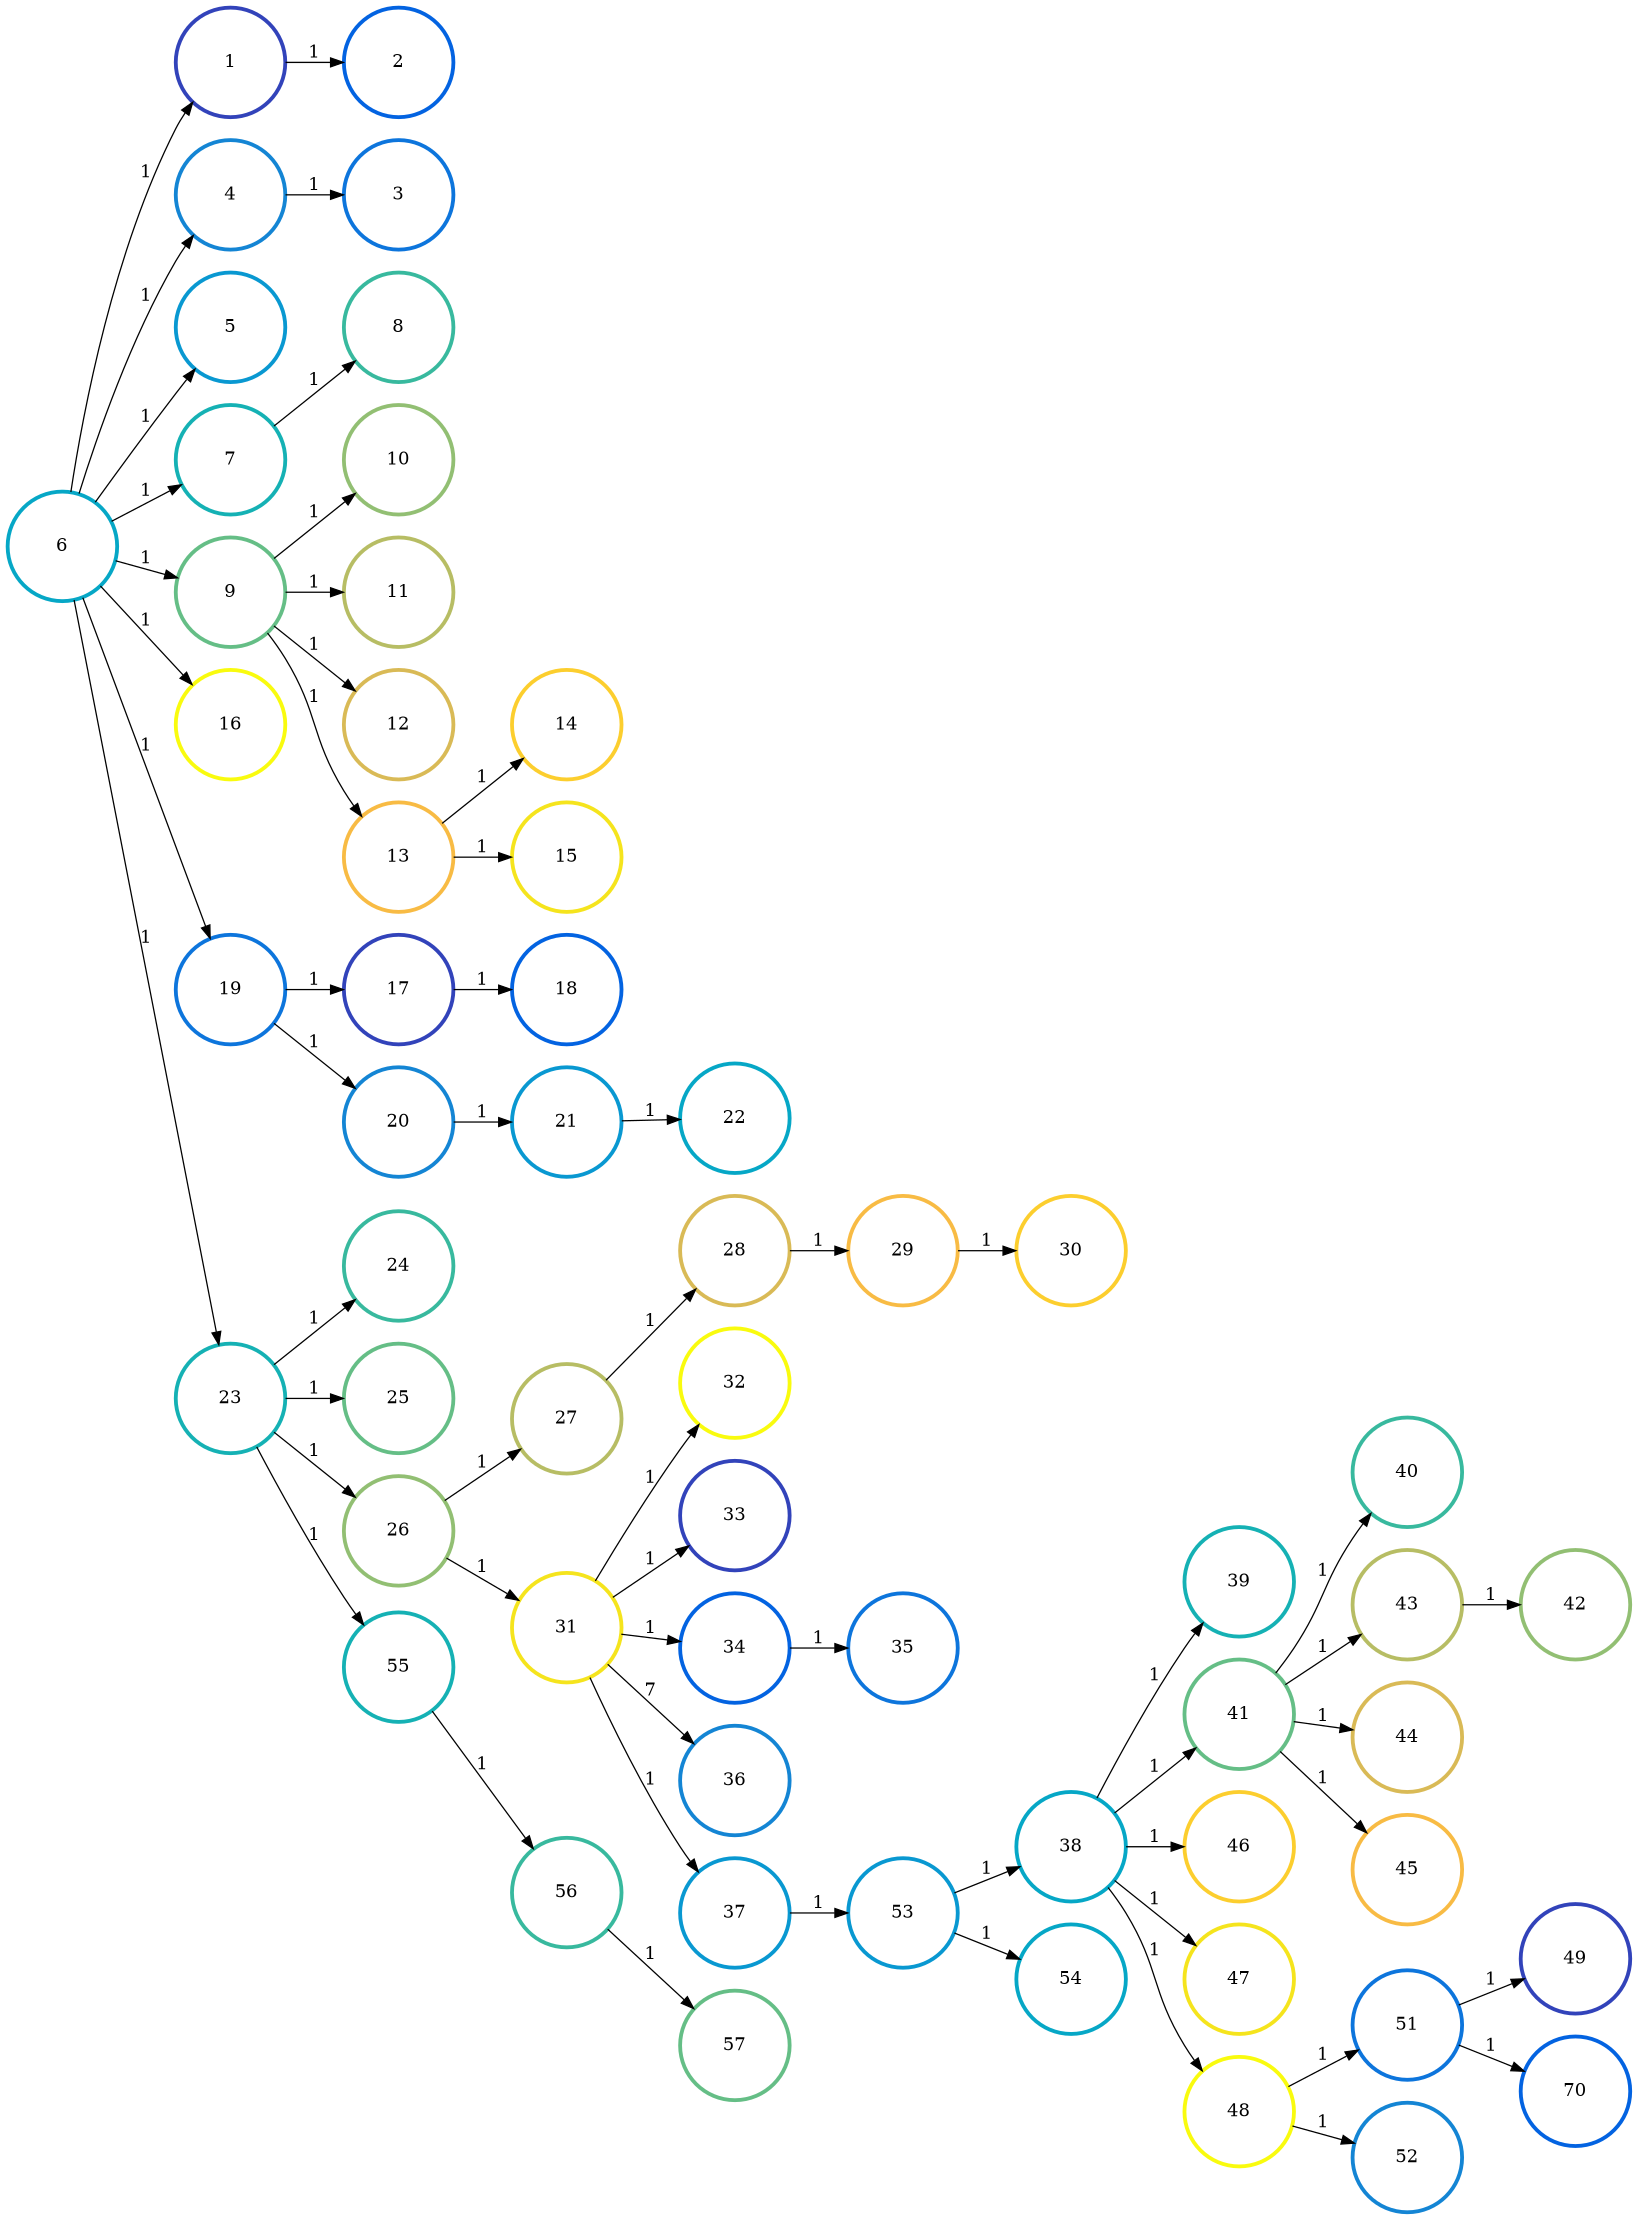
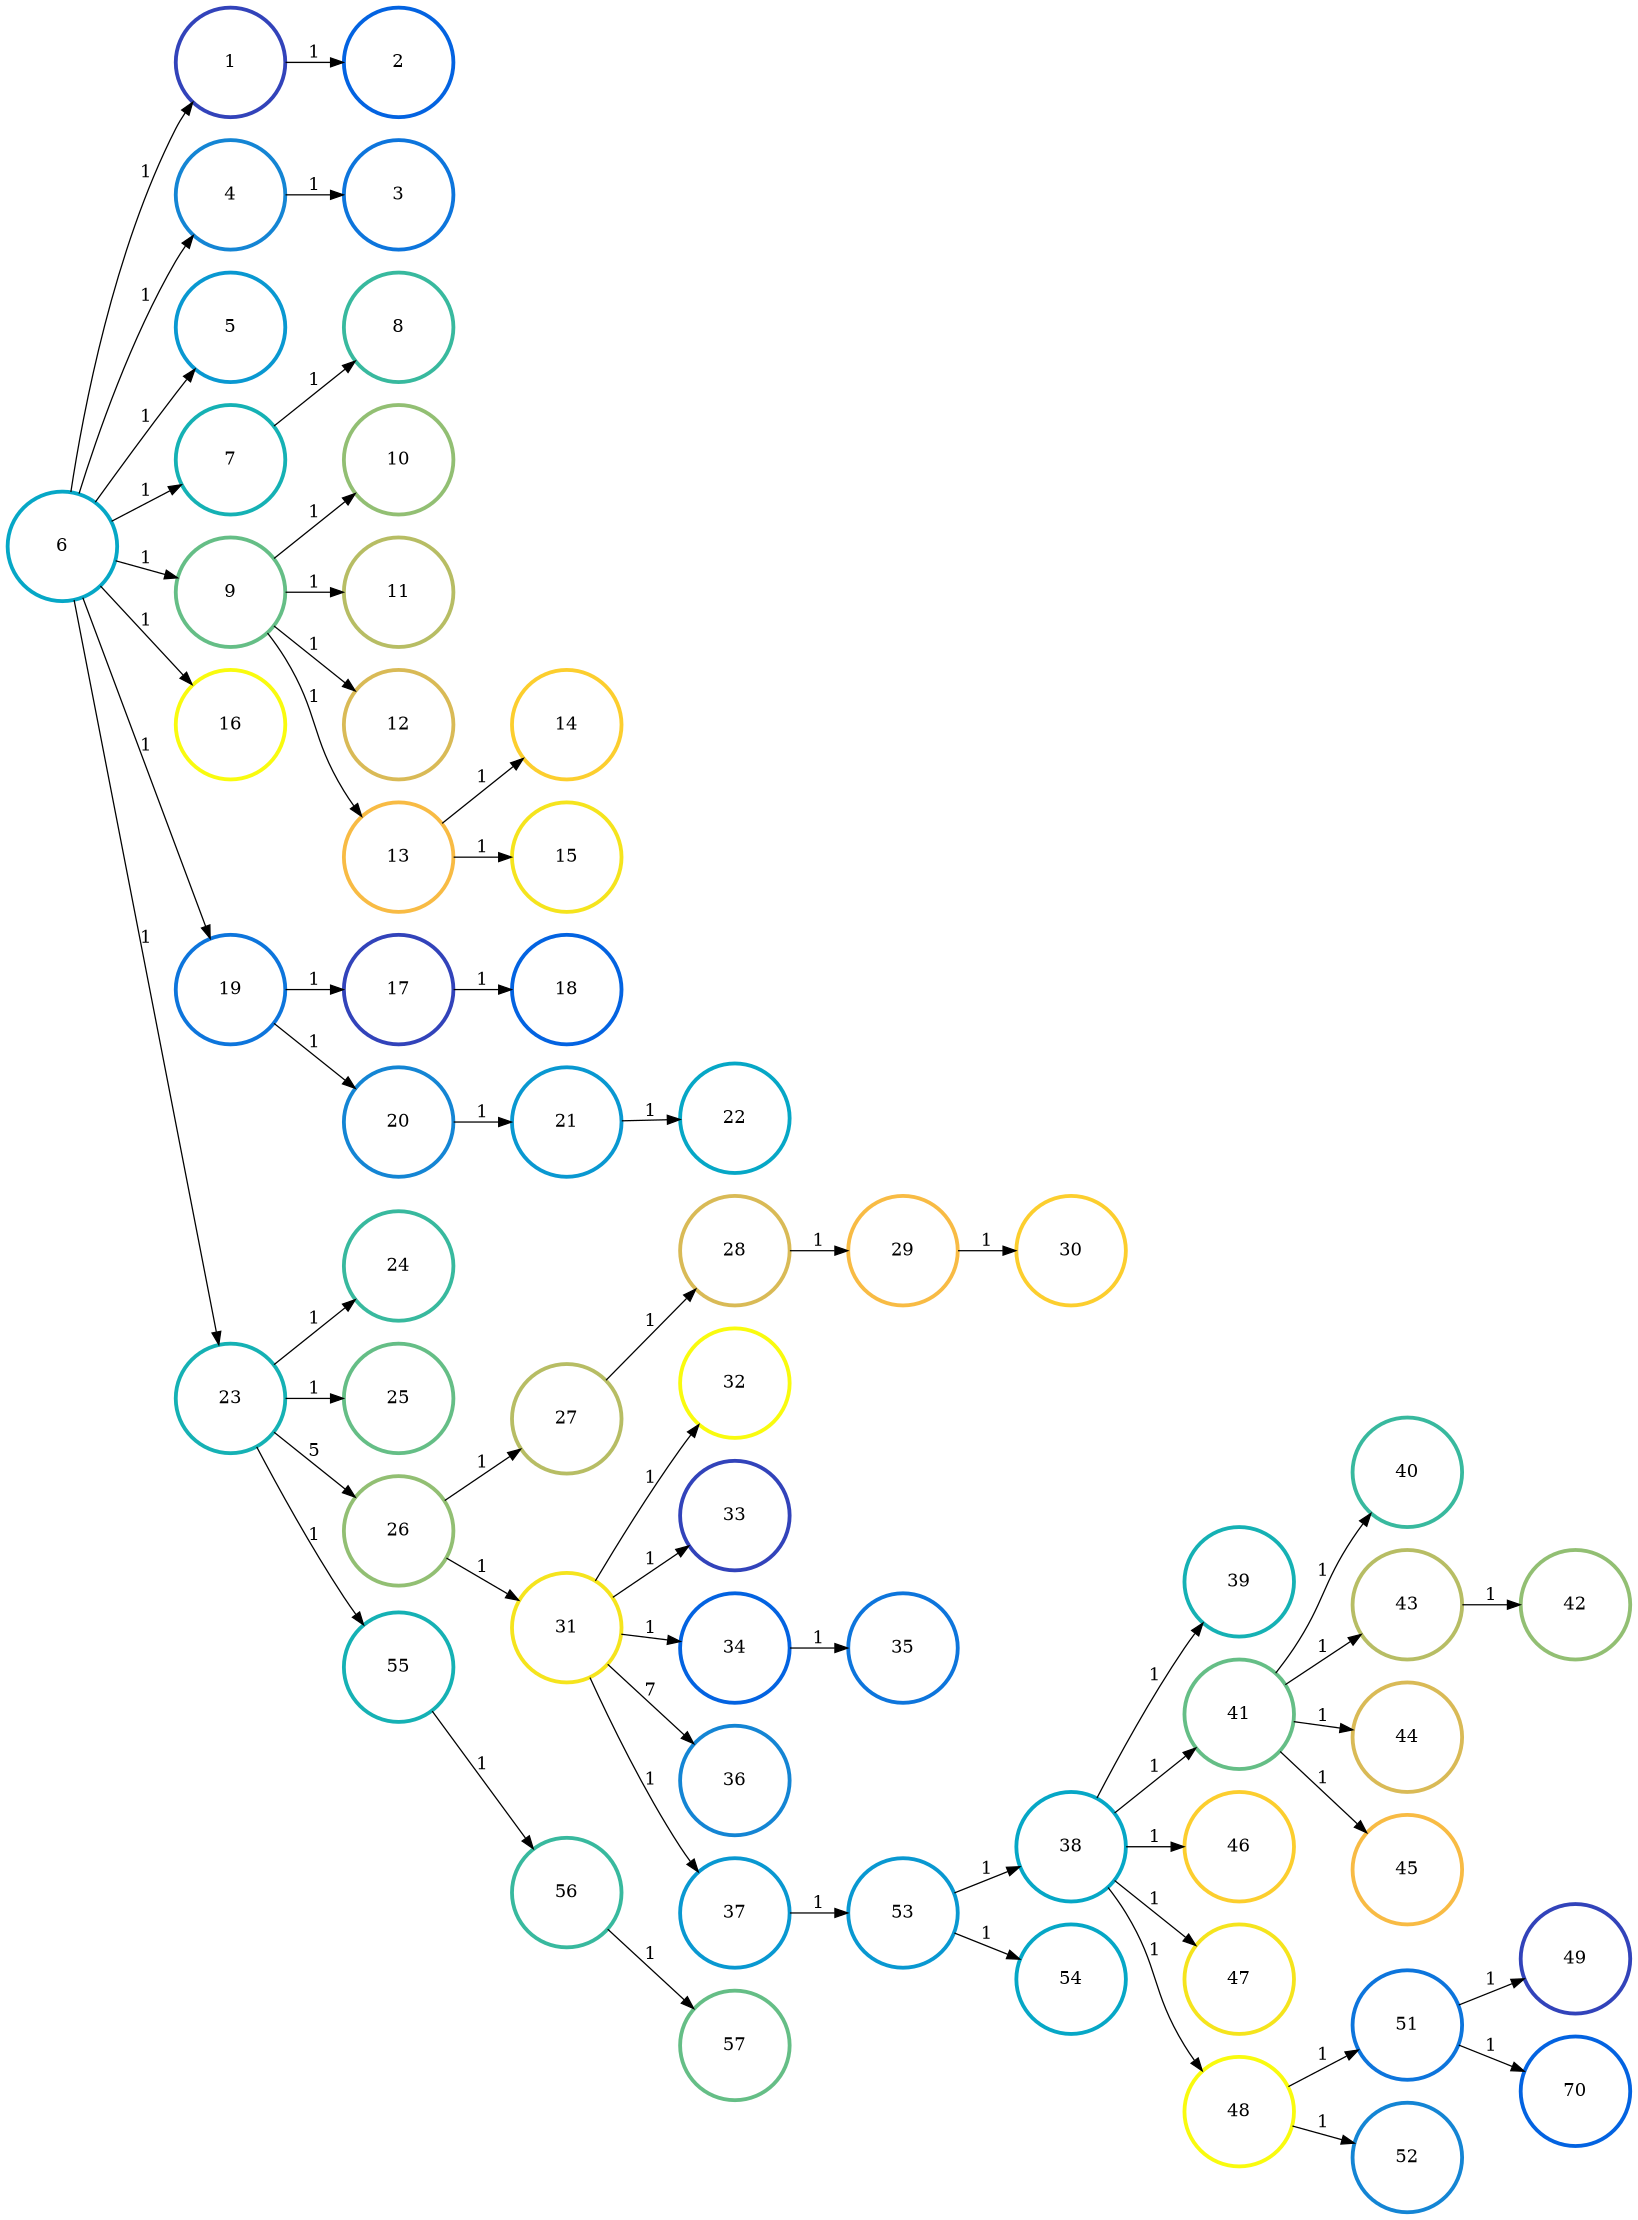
(315, 1451) -> (315, 1451)
